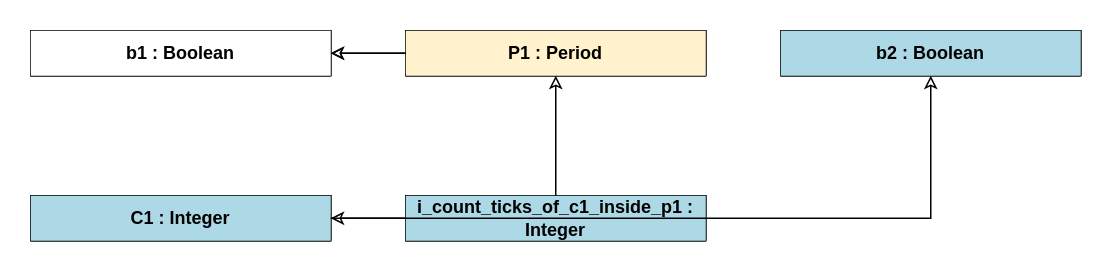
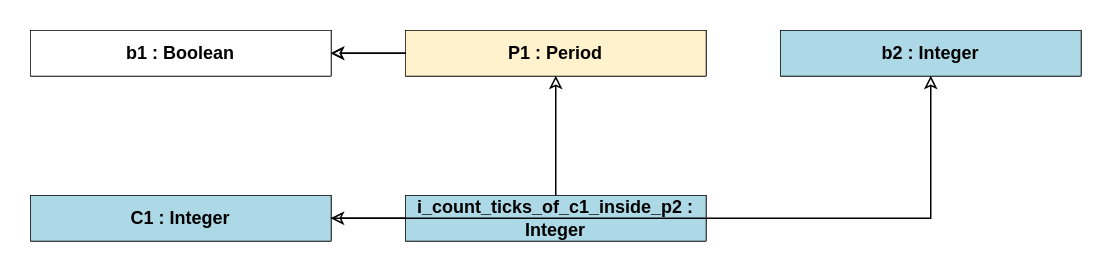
(931, 53) -> (931, 53)
(556, 218) -> (556, 218)
